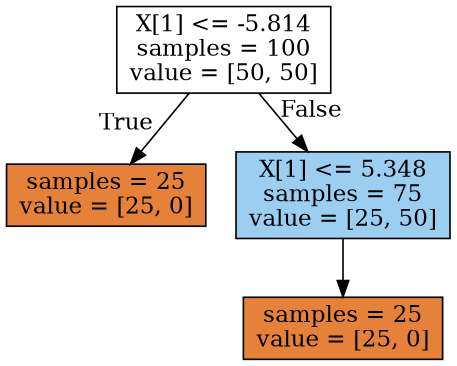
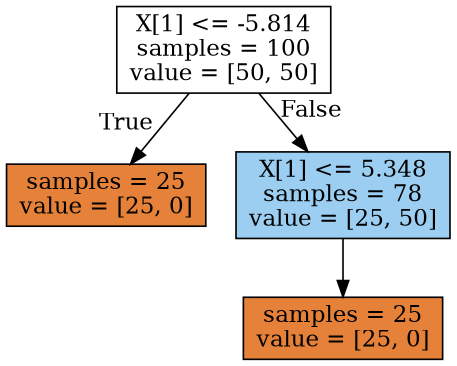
(343, 195) -> (343, 195)
